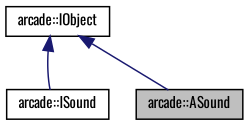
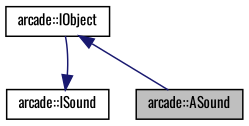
(48, 71) -> (68, 56)
